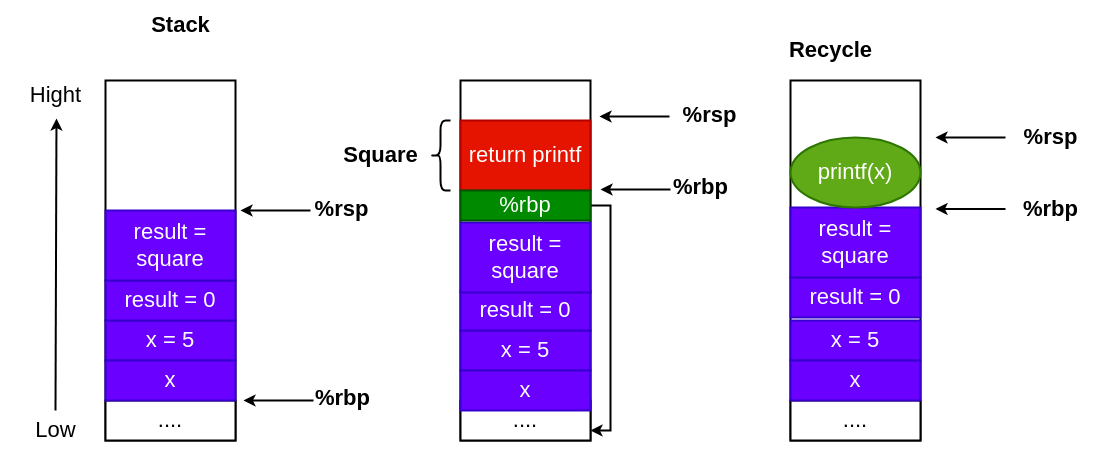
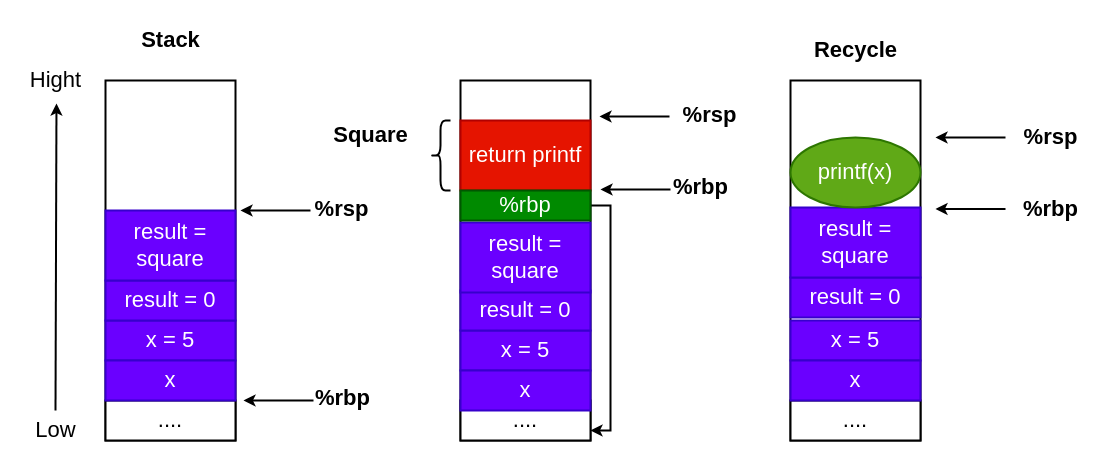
(181, 26) -> (171, 41)
(831, 51) -> (856, 51)
(56, 96) -> (56, 81)
(381, 156) -> (371, 136)
